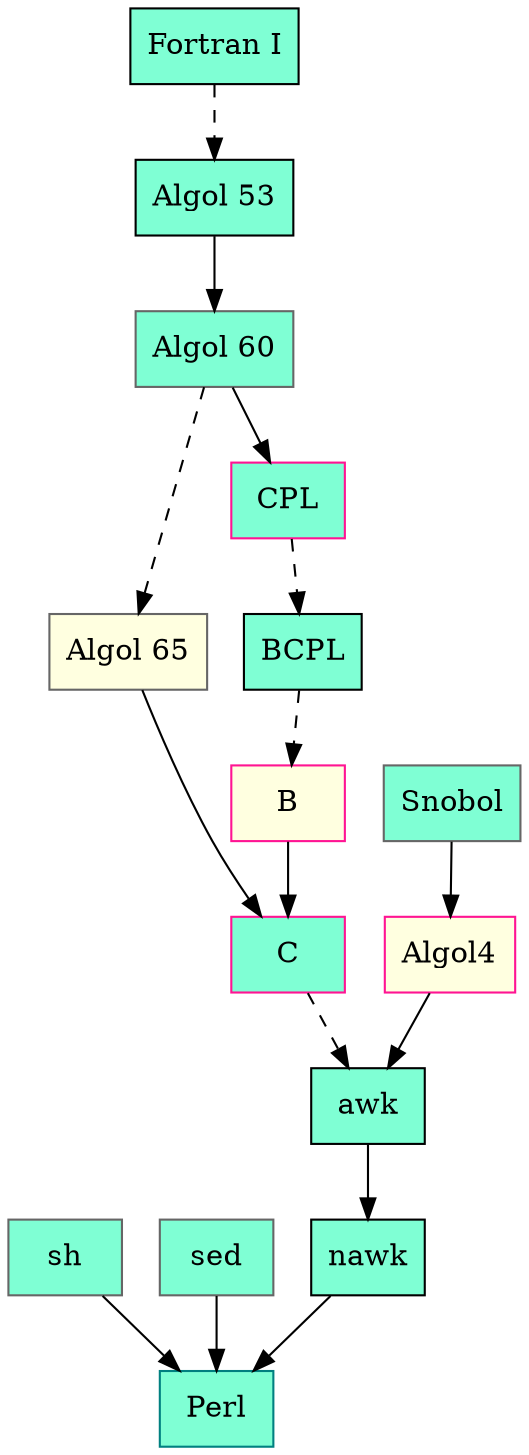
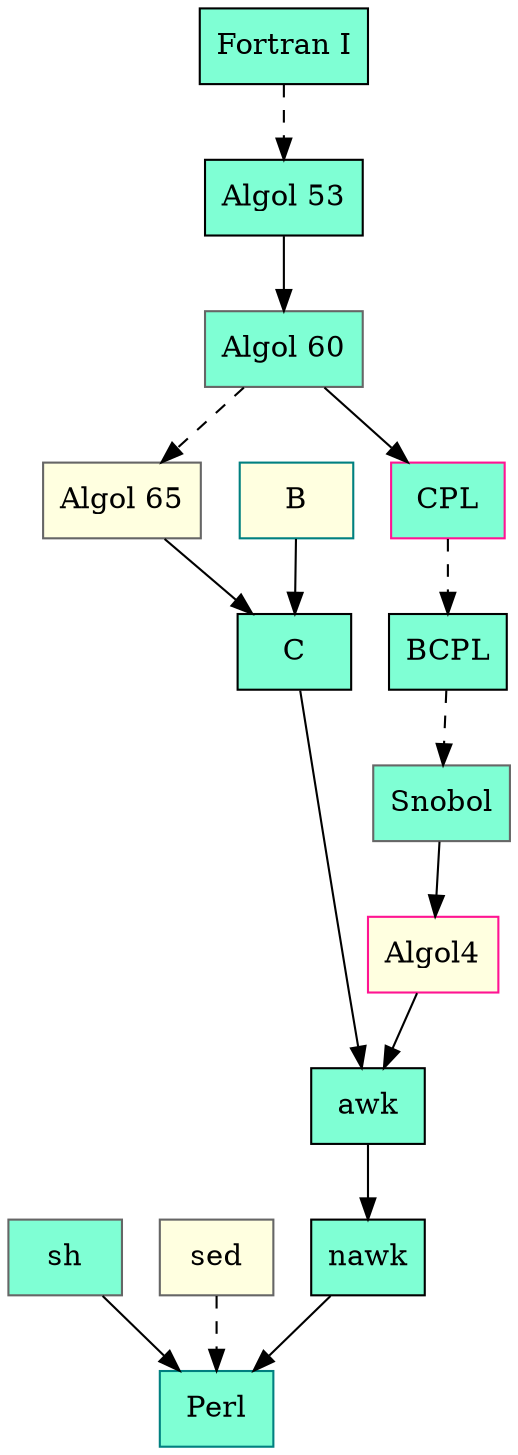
(296, 717) -> (445, 717)
(288, 803) -> (296, 500)
(288, 955) -> (294, 652)
(323, 1021) -> (329, 869)
(217, 1257) -> (217, 1257)
(217, 1323) -> (217, 1323)
